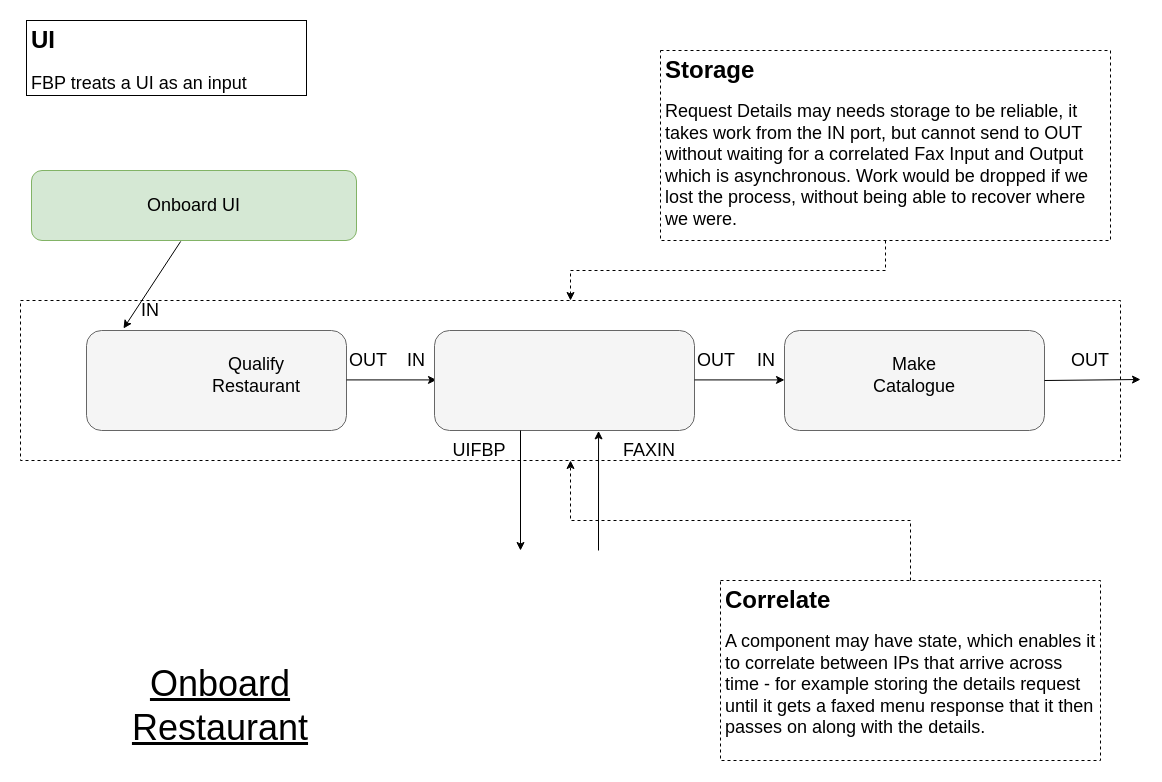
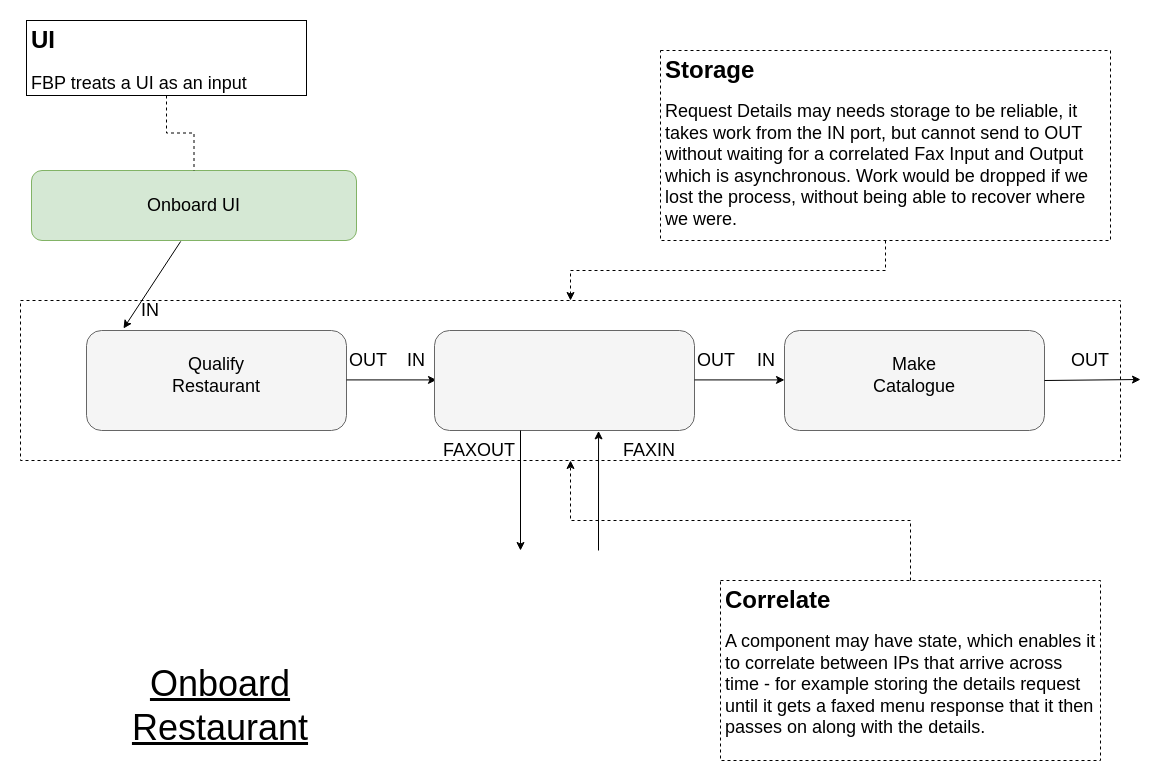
none -> (179, 133)
(257, 376) -> (217, 376)
(480, 451) -> (480, 451)
